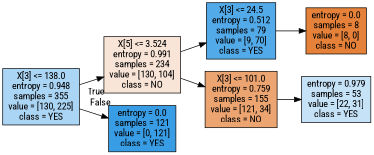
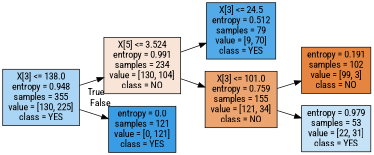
(336, 31) -> none
none -> (336, 70)
